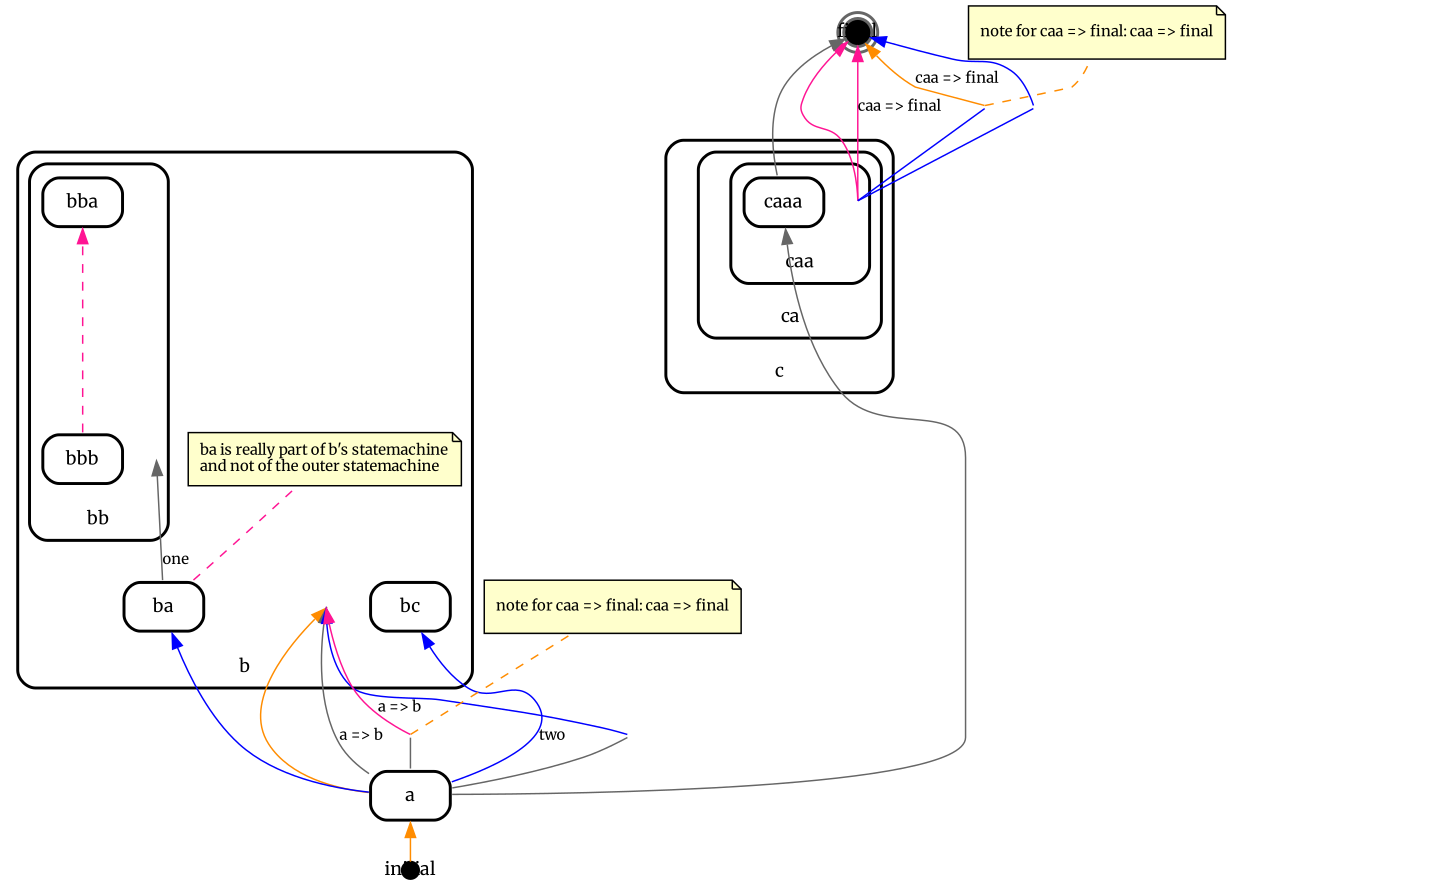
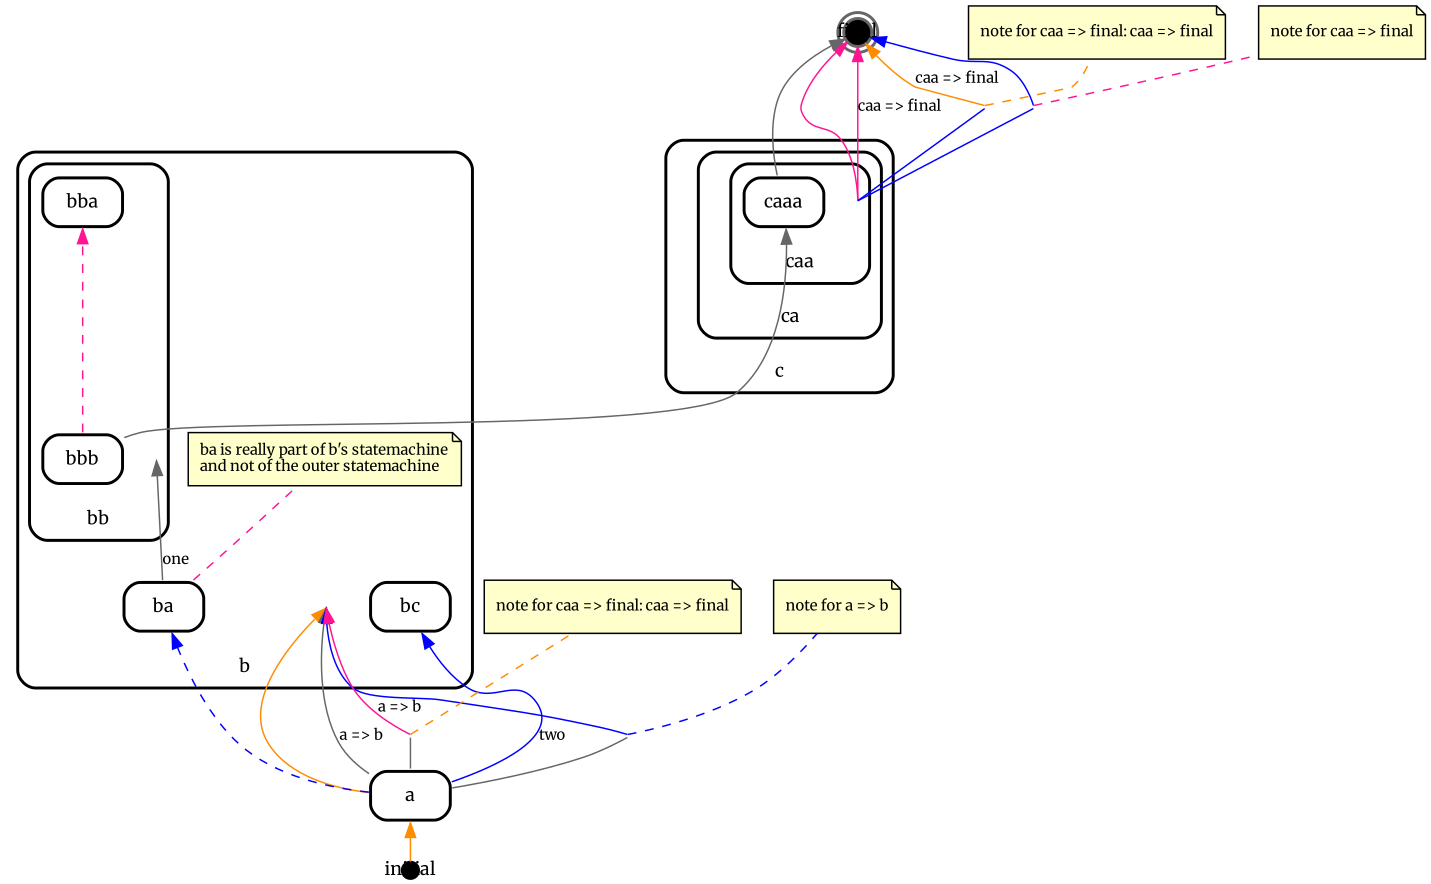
none -> (1342, 32)
none -> (837, 607)
(966, 703) -> (512, 421)
(249, 752) -> (249, 752)
